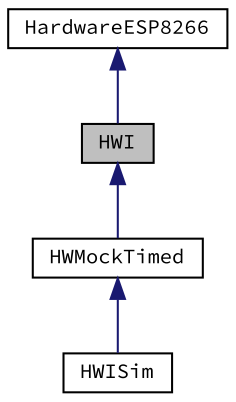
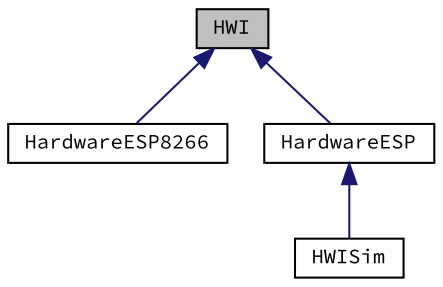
(118, 97) -> (168, 93)
(118, 258) -> (349, 143)
